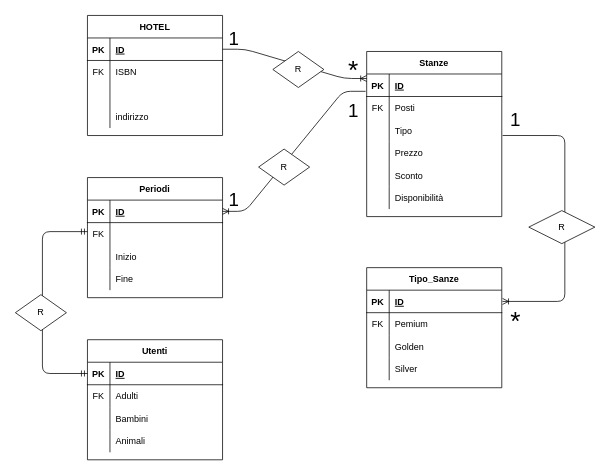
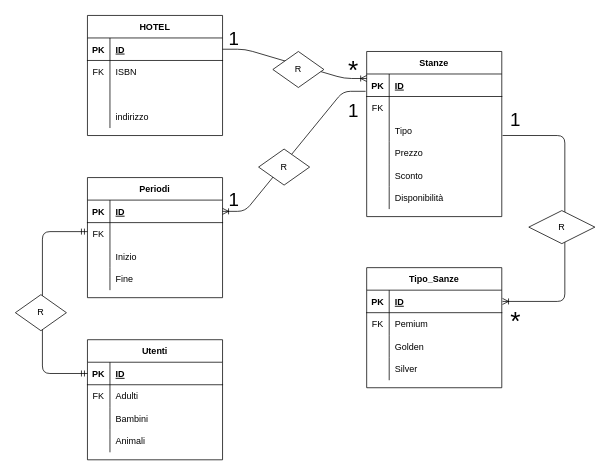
(445, 108) -> none
